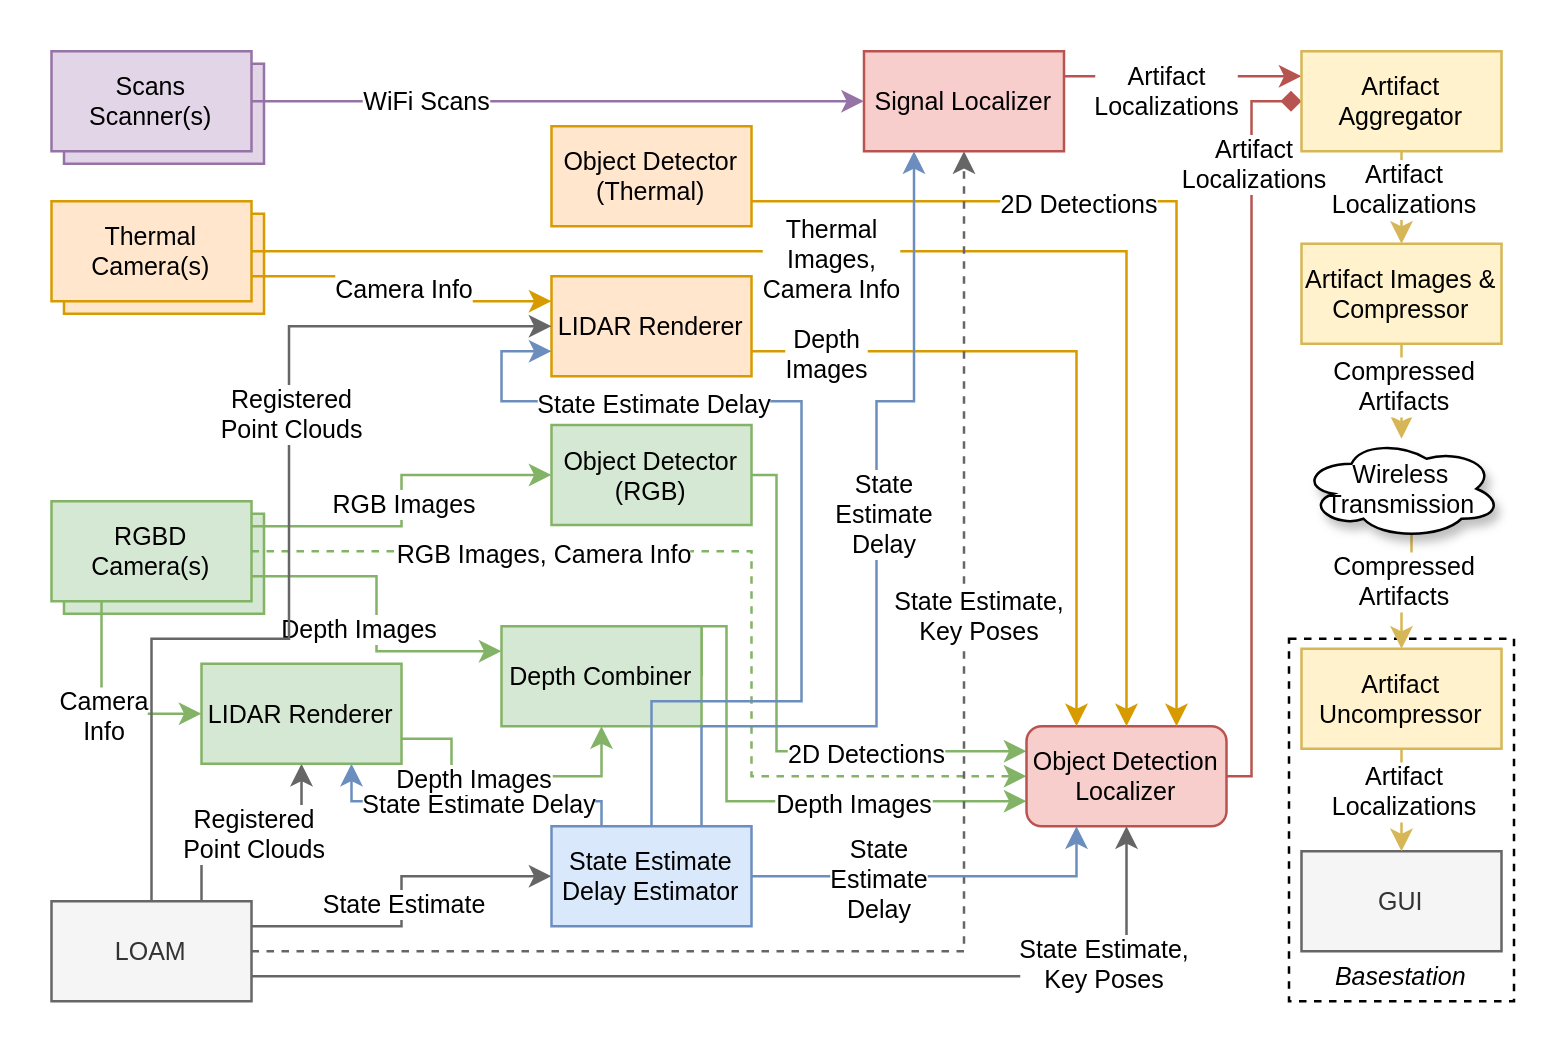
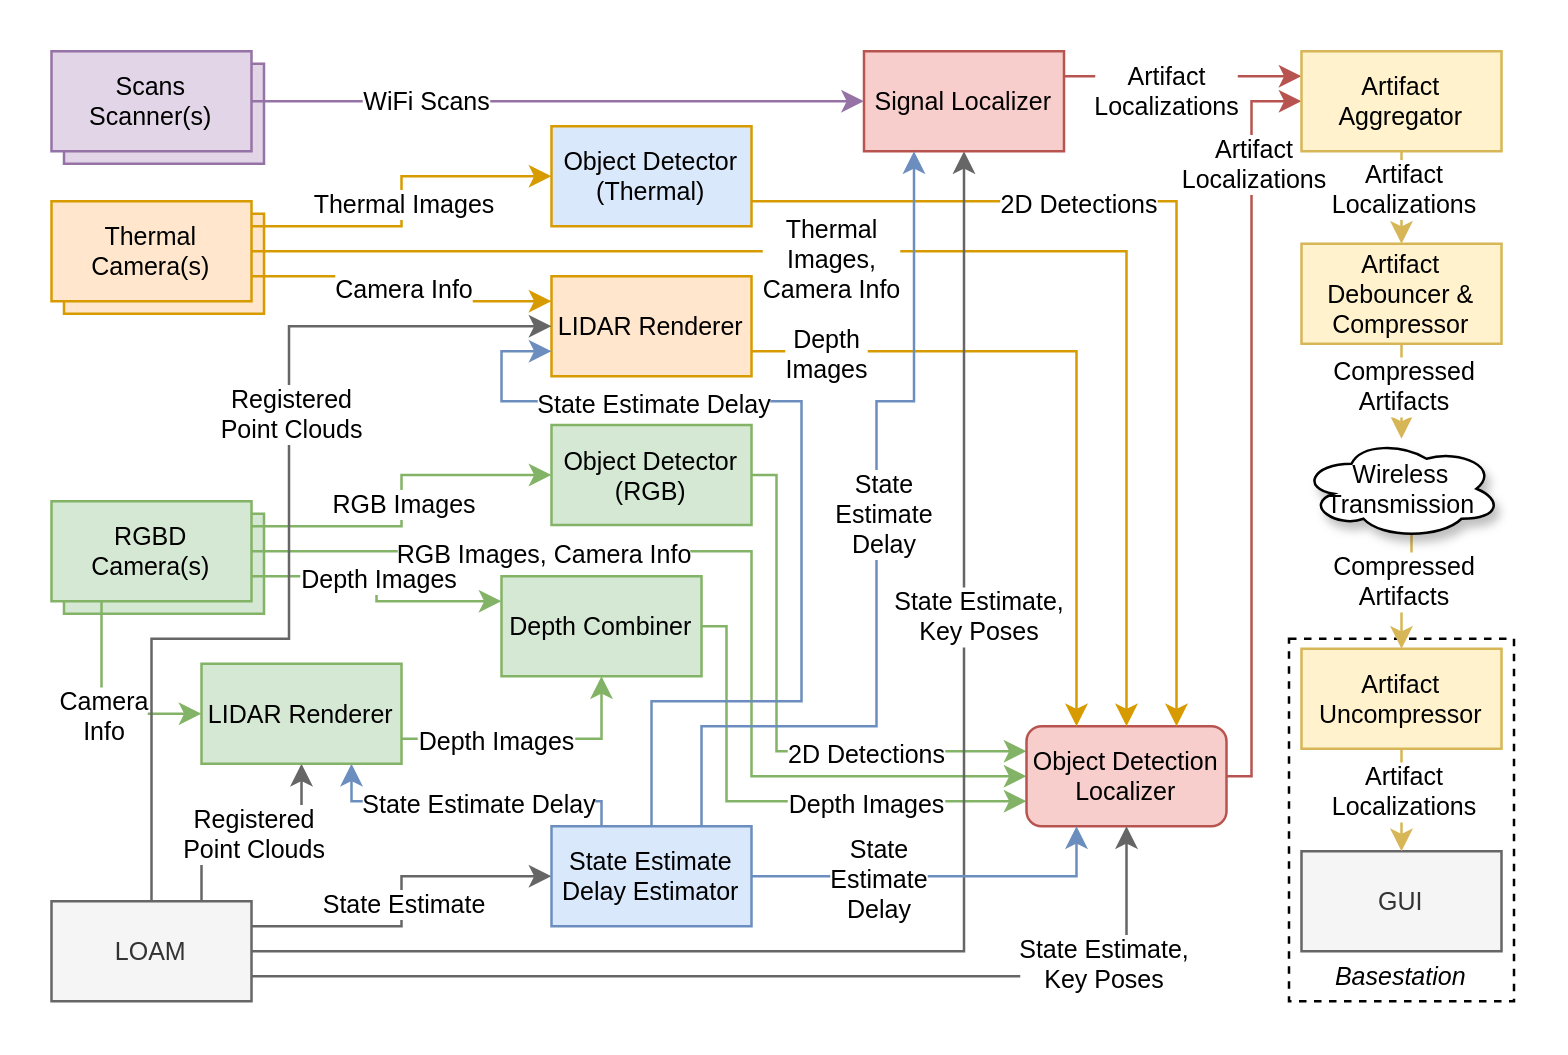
(1281, 101) -> (1282, 101)
(651, 176) -> (651, 176)
none -> (401, 209)
(1401, 294) -> (1401, 294)
(601, 676) -> (601, 626)
(832, 776) -> (832, 776)
(647, 951) -> (647, 951)
